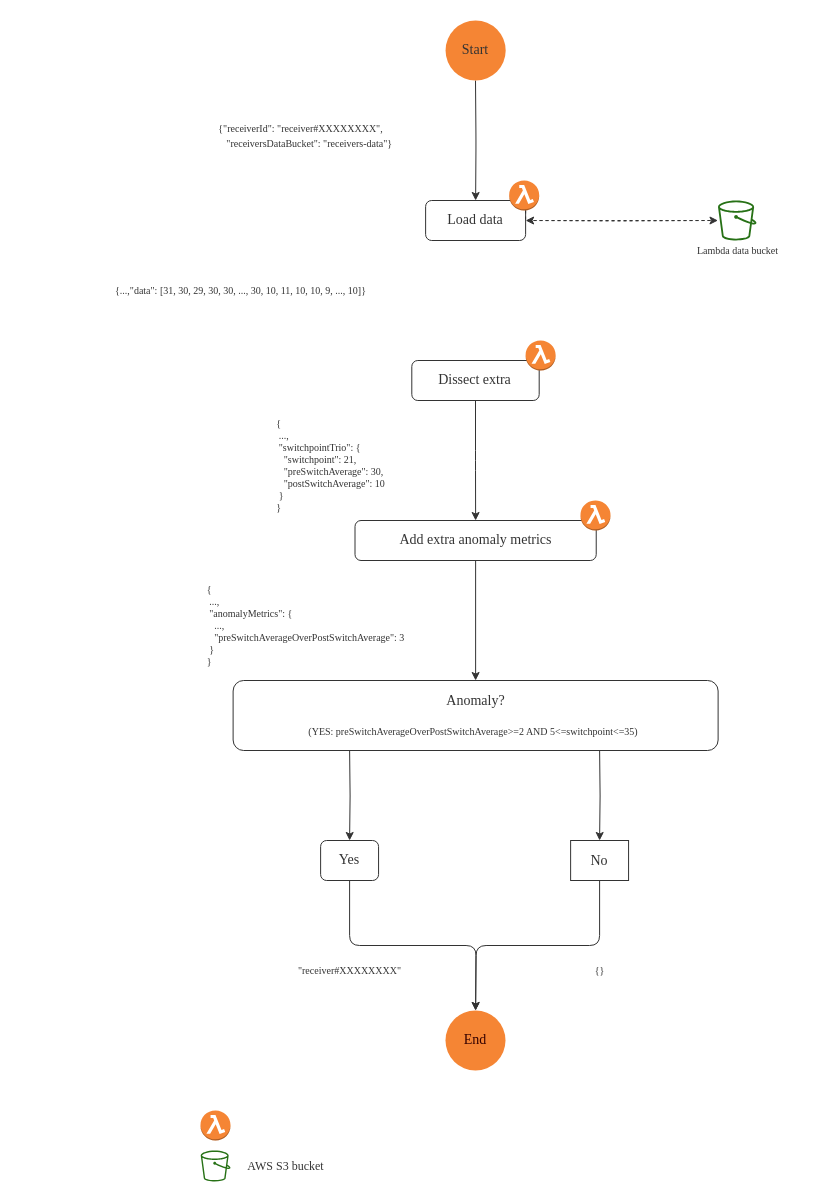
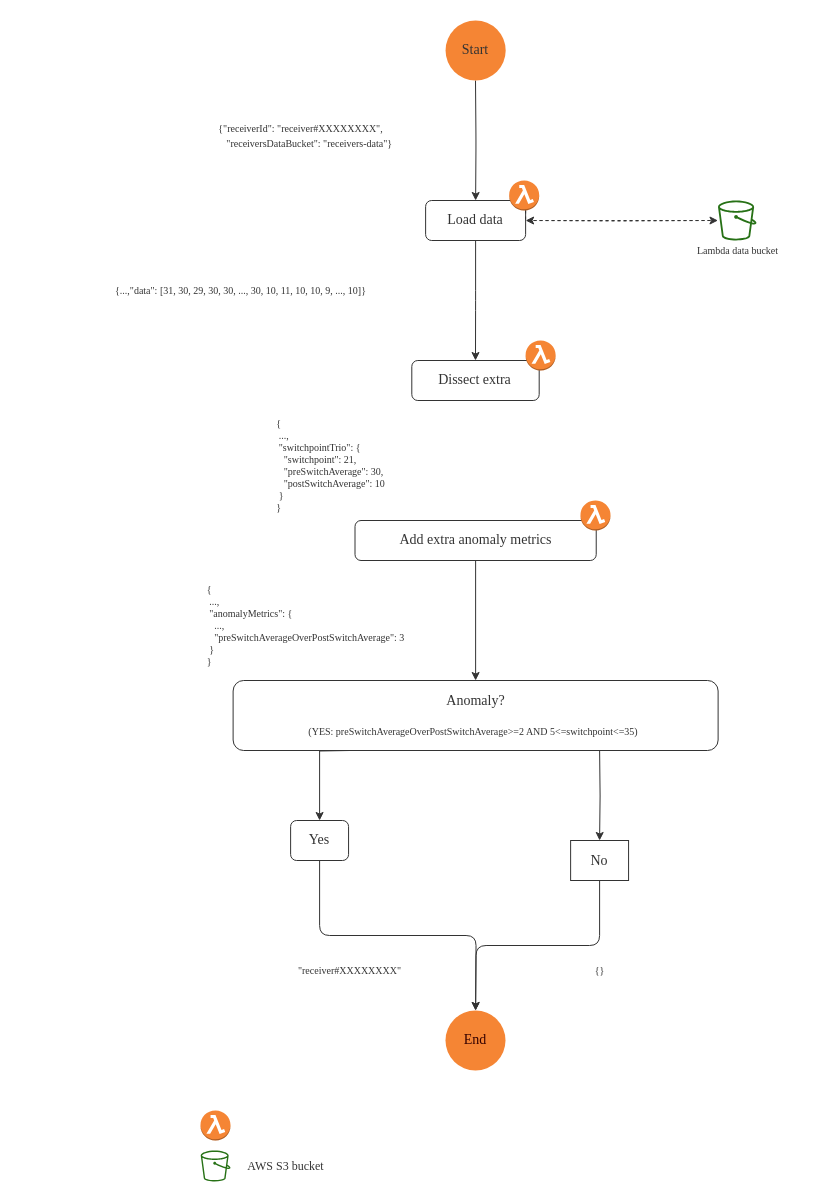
none -> (476, 297)
(476, 457) -> none
(350, 861) -> (320, 841)
